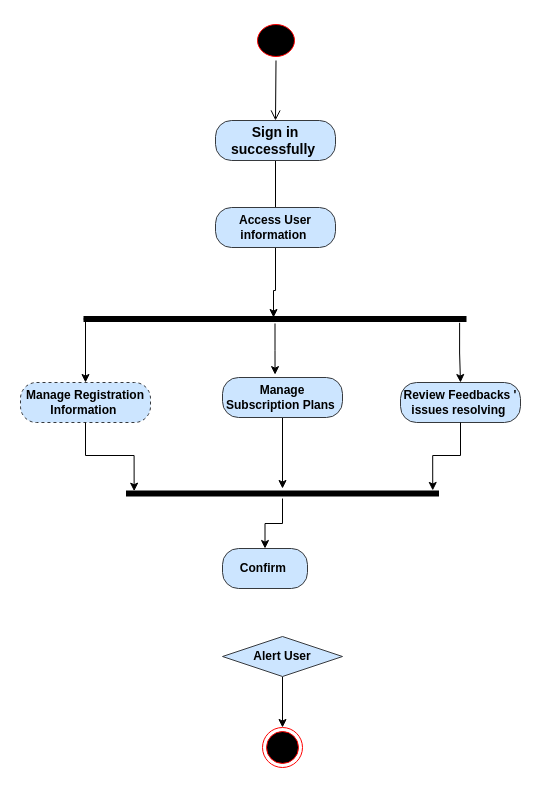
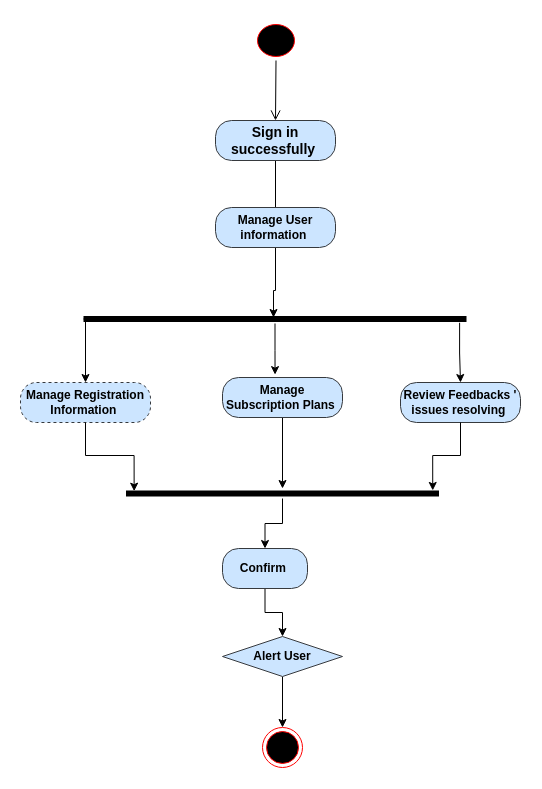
(276, 228) -> (276, 228)
none -> (270, 613)
